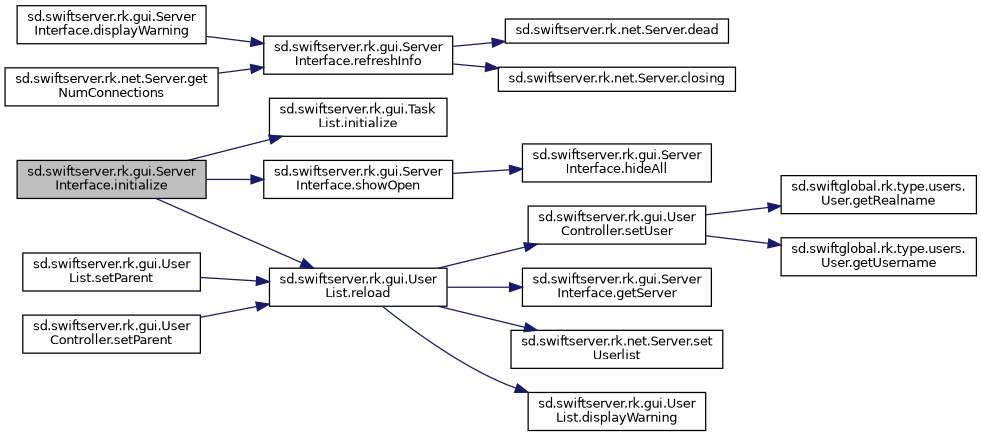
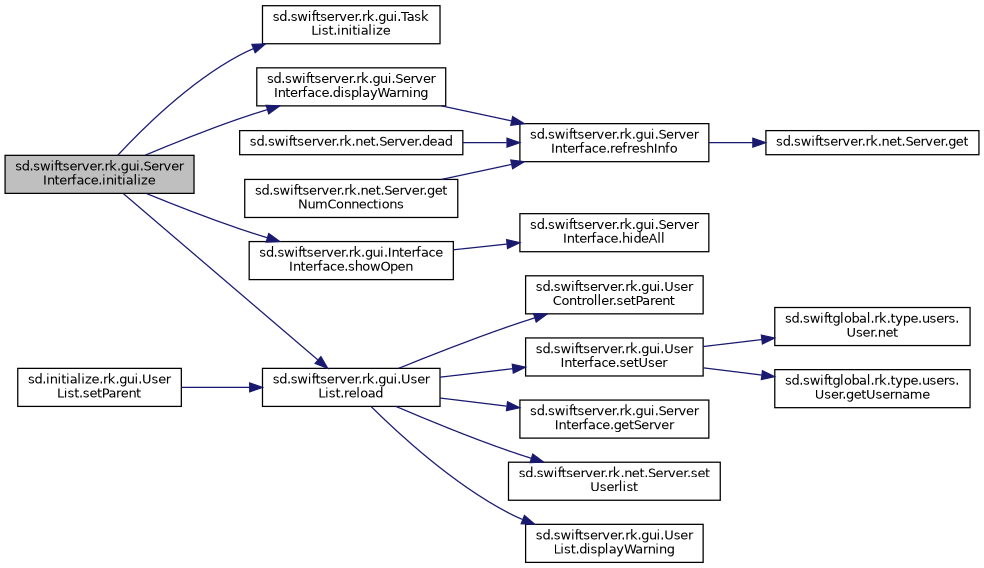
(472, 45) -> (485, 143)
(617, 79) -> (872, 143)
none -> (206, 131)
(358, 179) -> (351, 261)
(879, 195) -> (872, 327)
(617, 225) -> (614, 357)
(112, 272) -> (100, 387)
(229, 312) -> (466, 342)
